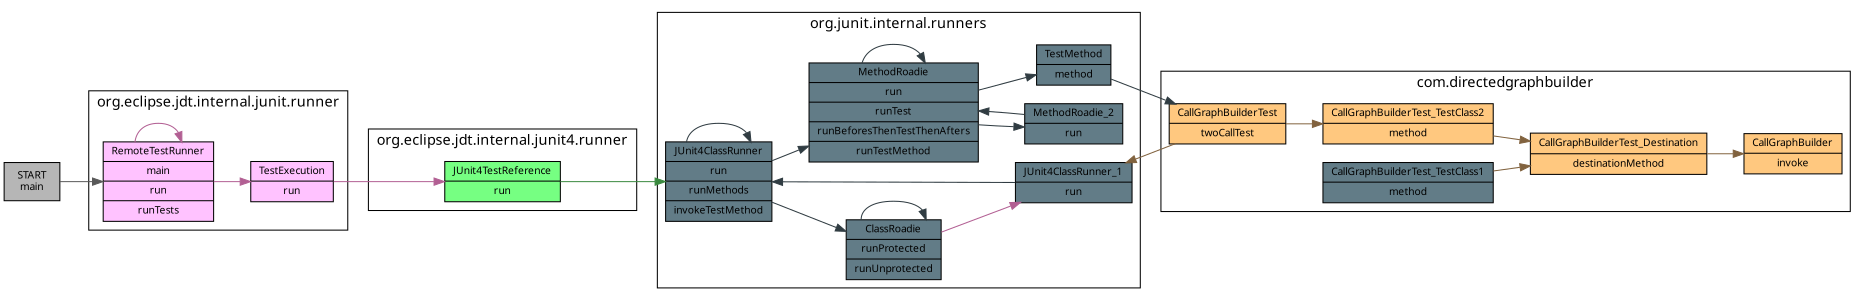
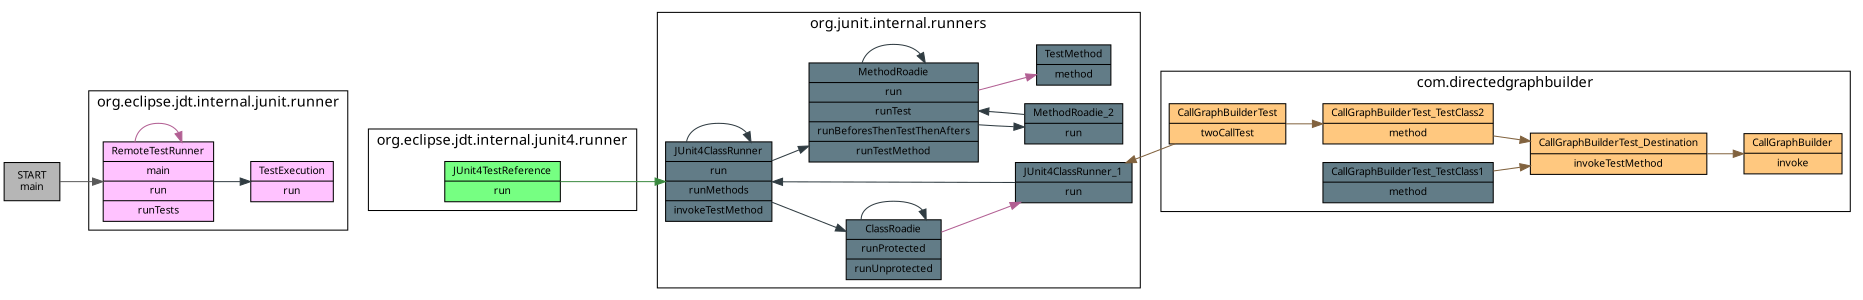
(1002, 84) -> (1002, 84)
(1133, 88) -> none
(1619, 164) -> (1619, 164)
(227, 182) -> (227, 182)
(384, 182) -> none
